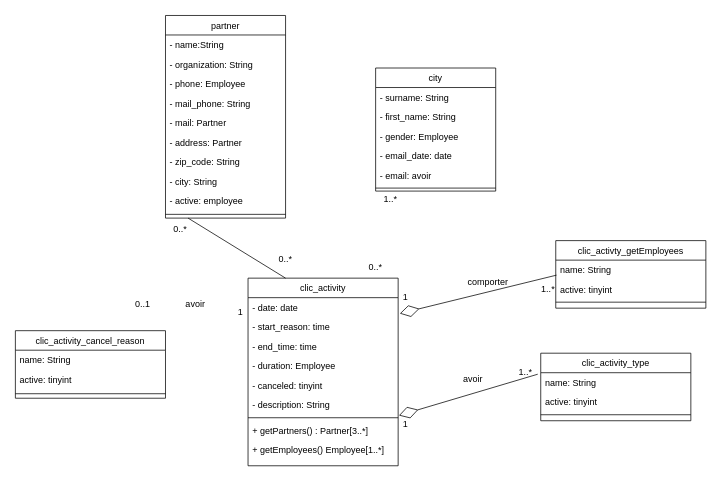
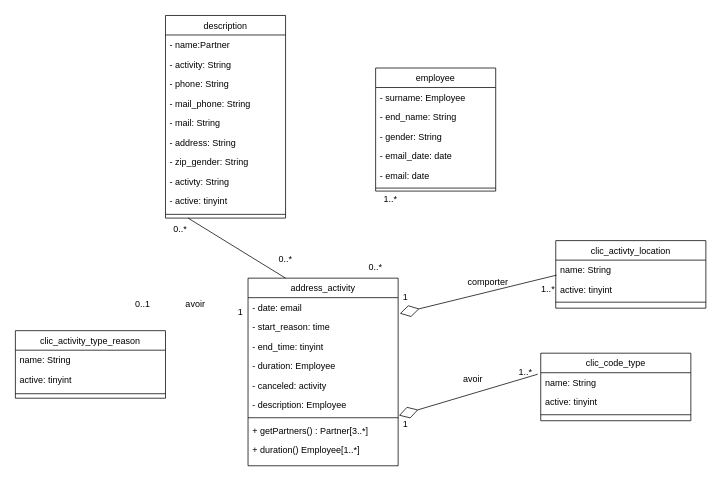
(225, 26) -> (225, 26)
(199, 45) -> (202, 45)
(218, 65) -> (208, 65)
(435, 78) -> (435, 78)
(208, 84) -> (203, 84)
(418, 98) -> (423, 98)
(424, 117) -> (420, 117)
(201, 123) -> (198, 123)
(420, 137) -> (415, 137)
(211, 143) -> (208, 143)
(209, 162) -> (214, 162)
(408, 176) -> (406, 176)
(199, 182) -> (206, 182)
(209, 201) -> (205, 201)
(630, 251) -> (630, 251)
(323, 288) -> (323, 288)
(279, 308) -> (279, 308)
(90, 341) -> (90, 341)
(286, 347) -> (293, 347)
(615, 363) -> (615, 363)
(293, 386) -> (295, 386)
(298, 405) -> (303, 405)
(323, 450) -> (313, 450)
